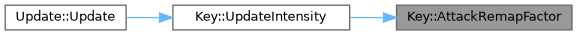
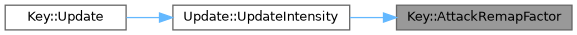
(66, 18) -> (66, 18)
(261, 18) -> (261, 18)
